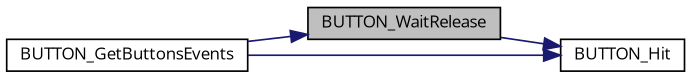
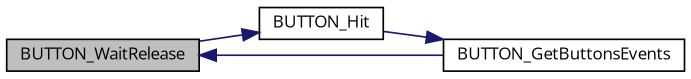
(396, 55) -> (405, 34)
